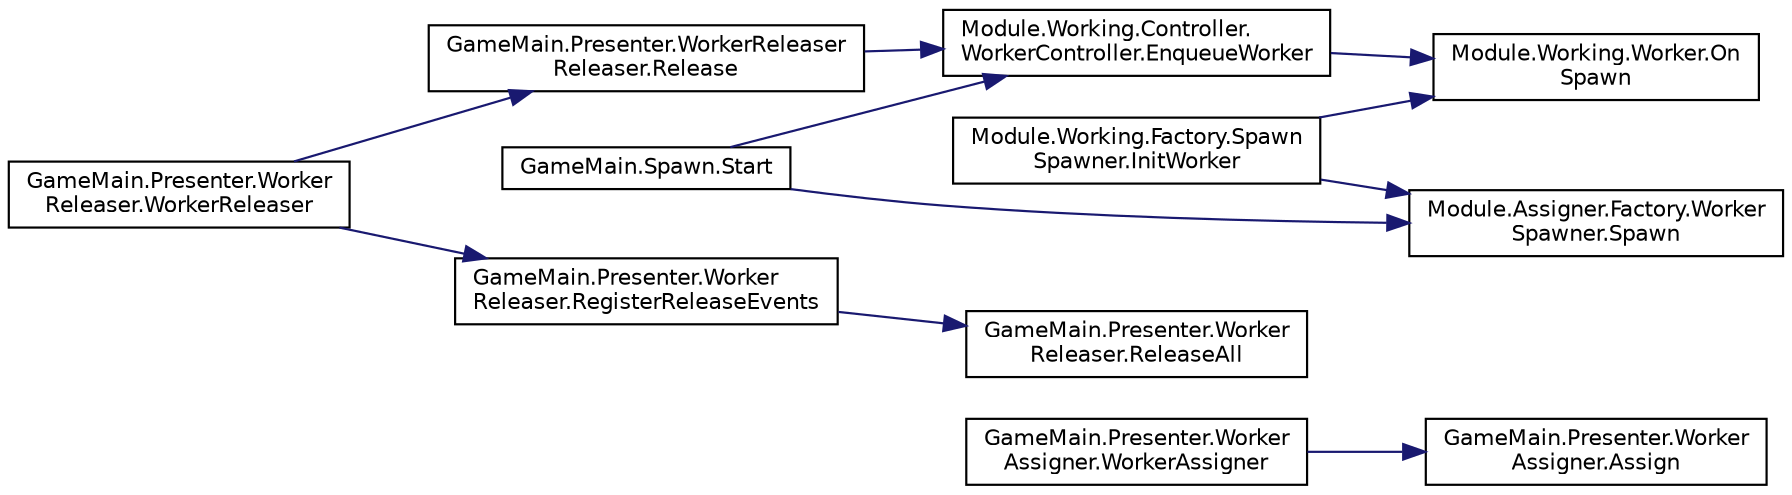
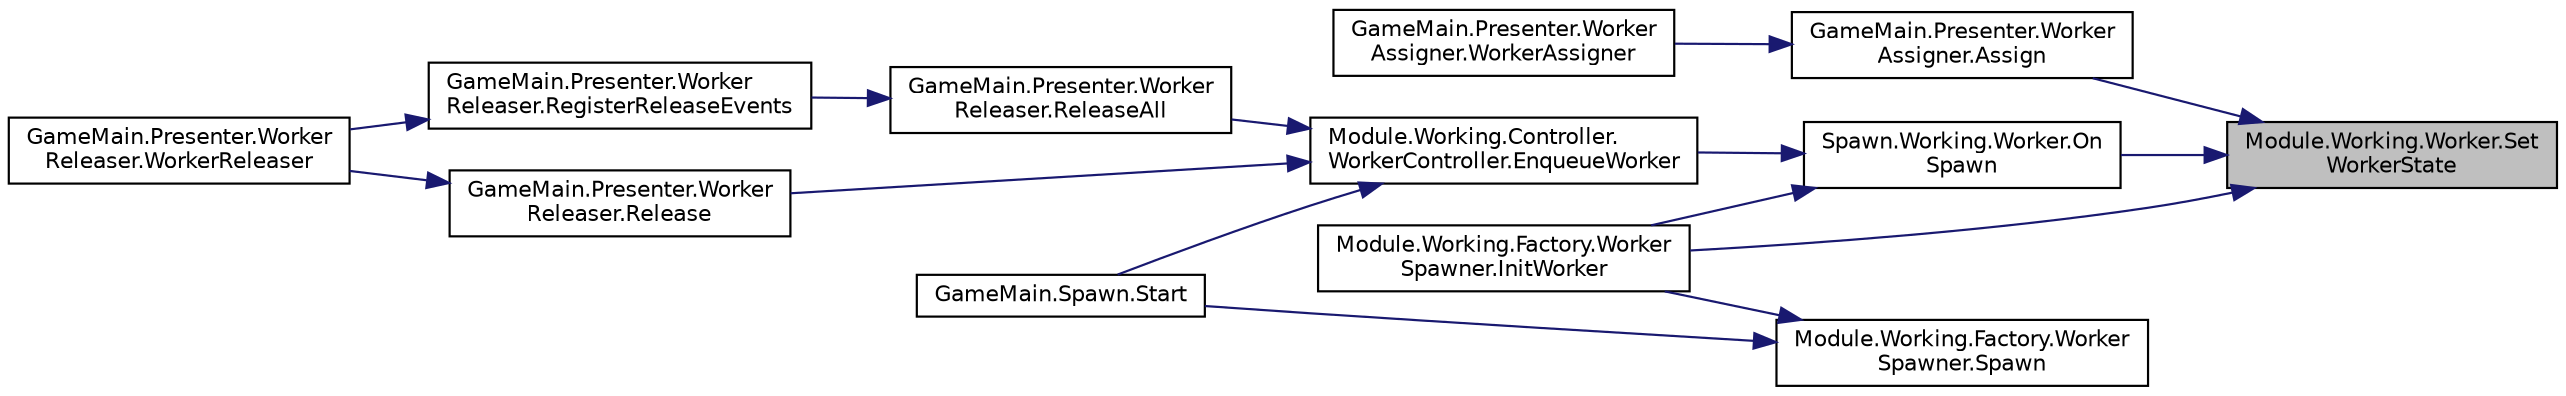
(646, 58) -> (620, 203)
(1596, 67) -> (1962, 155)
none -> (1260, 123)
(1137, 151) -> (1504, 258)
none -> (2392, 155)
(1596, 223) -> (1962, 353)
